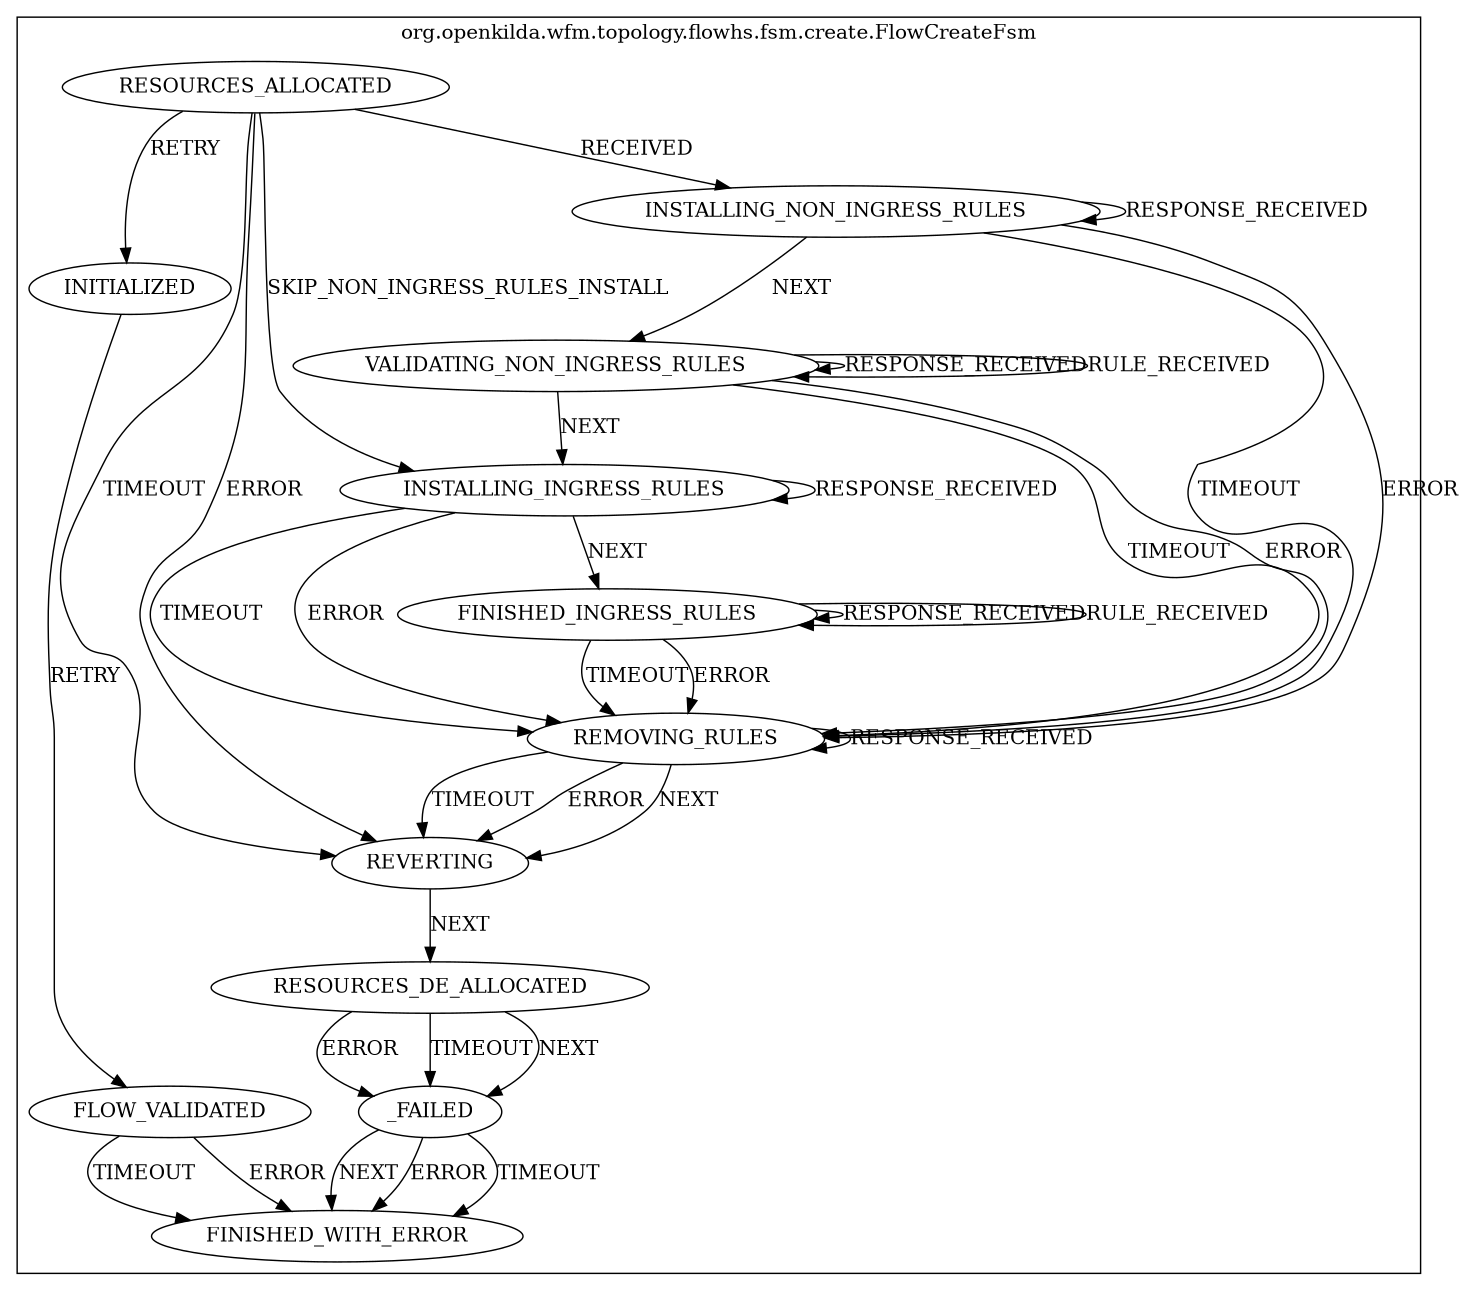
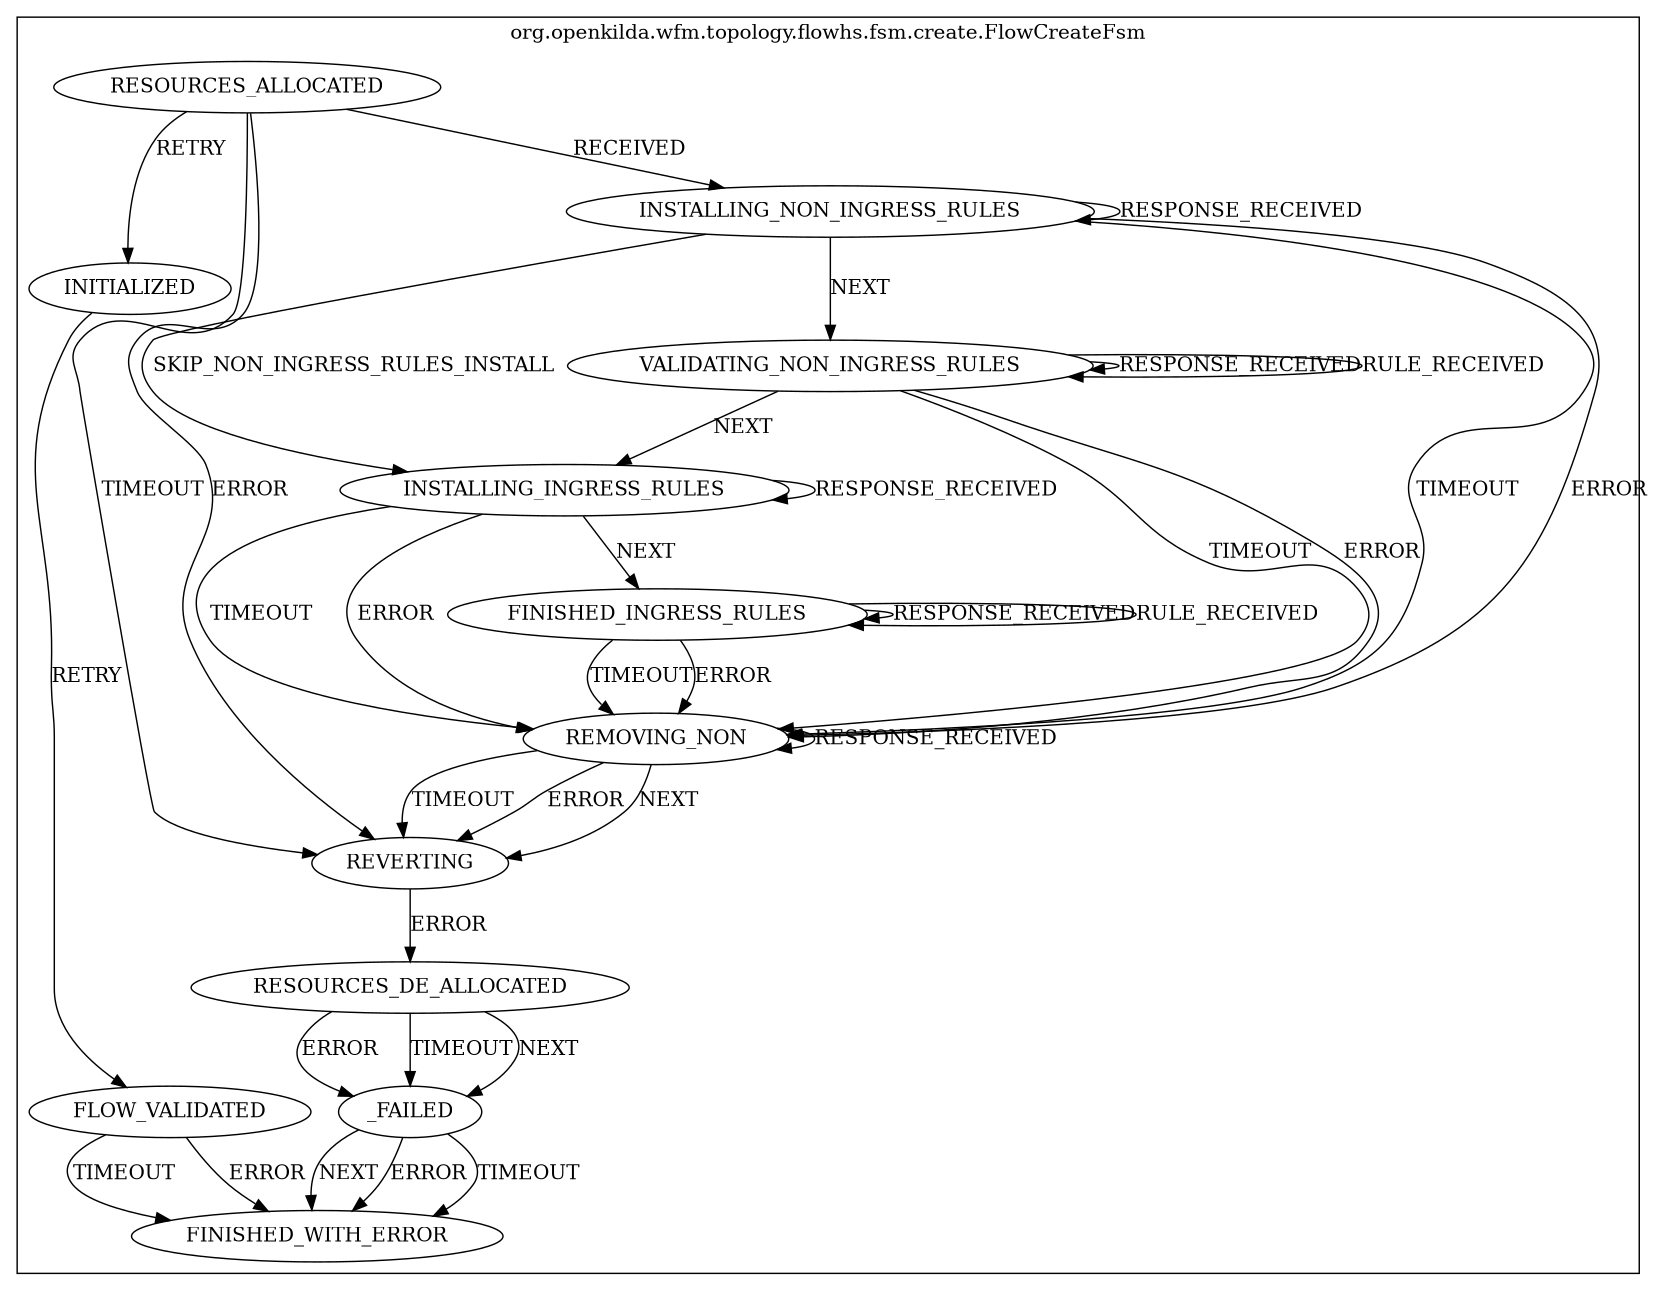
(269, 324) -> (275, 312)
(676, 739) -> (656, 739)
(460, 925) -> (449, 925)
